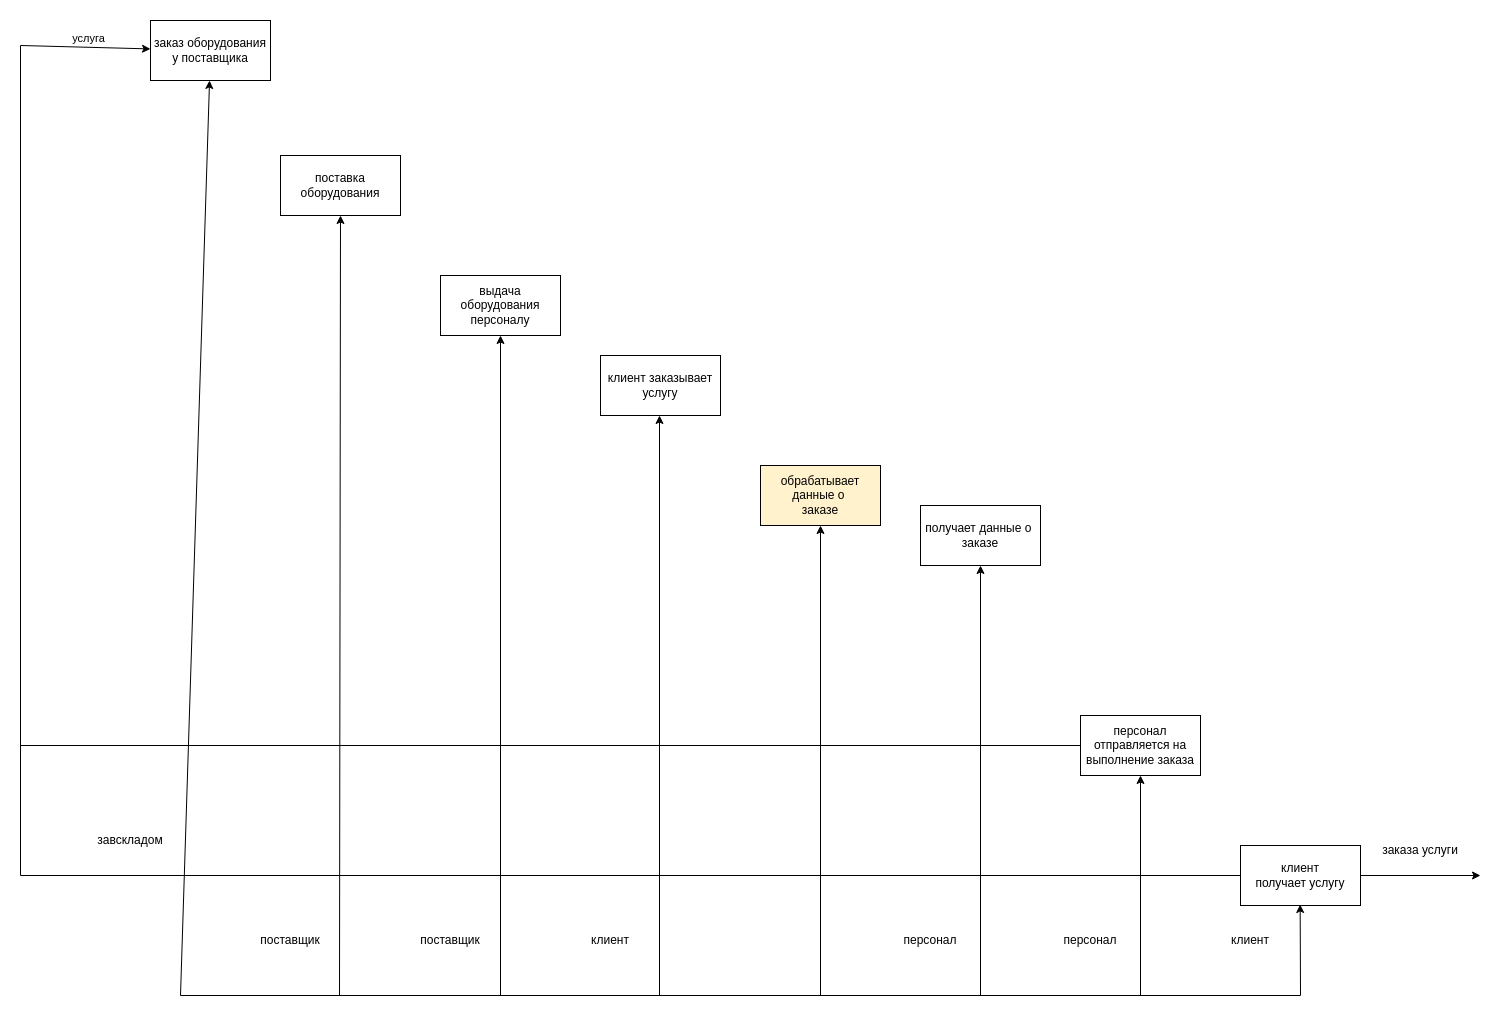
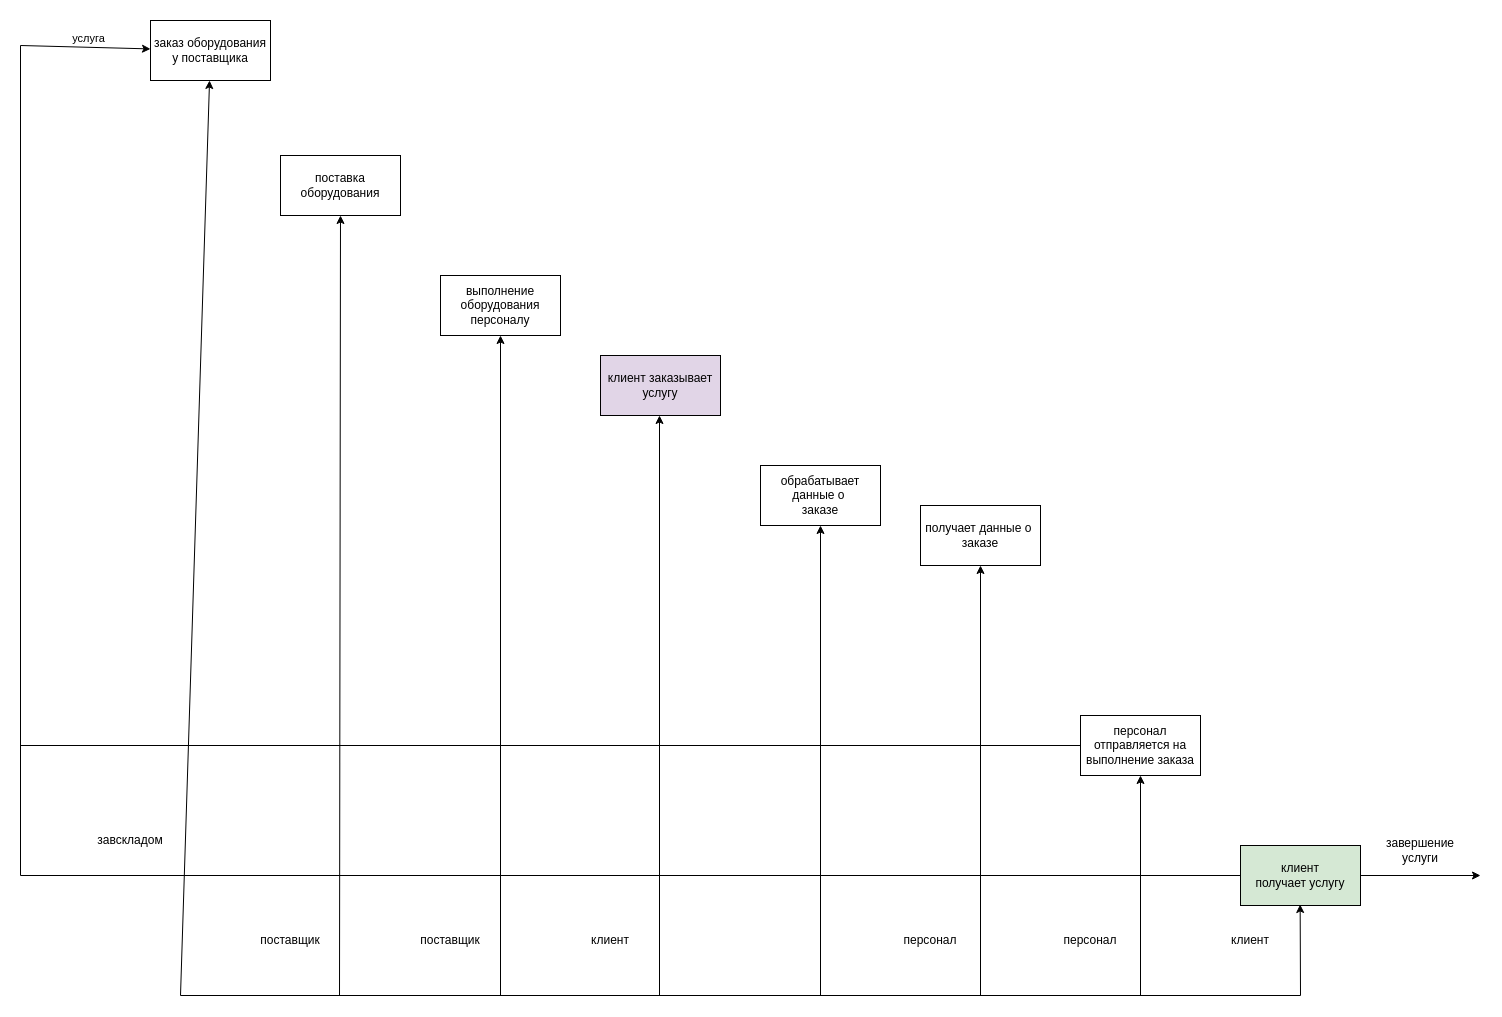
(501, 306) -> (501, 306)
(661, 386) -> (661, 386)
(821, 496) -> (821, 496)
(1421, 851) -> (1421, 851)
(1301, 876) -> (1301, 876)
